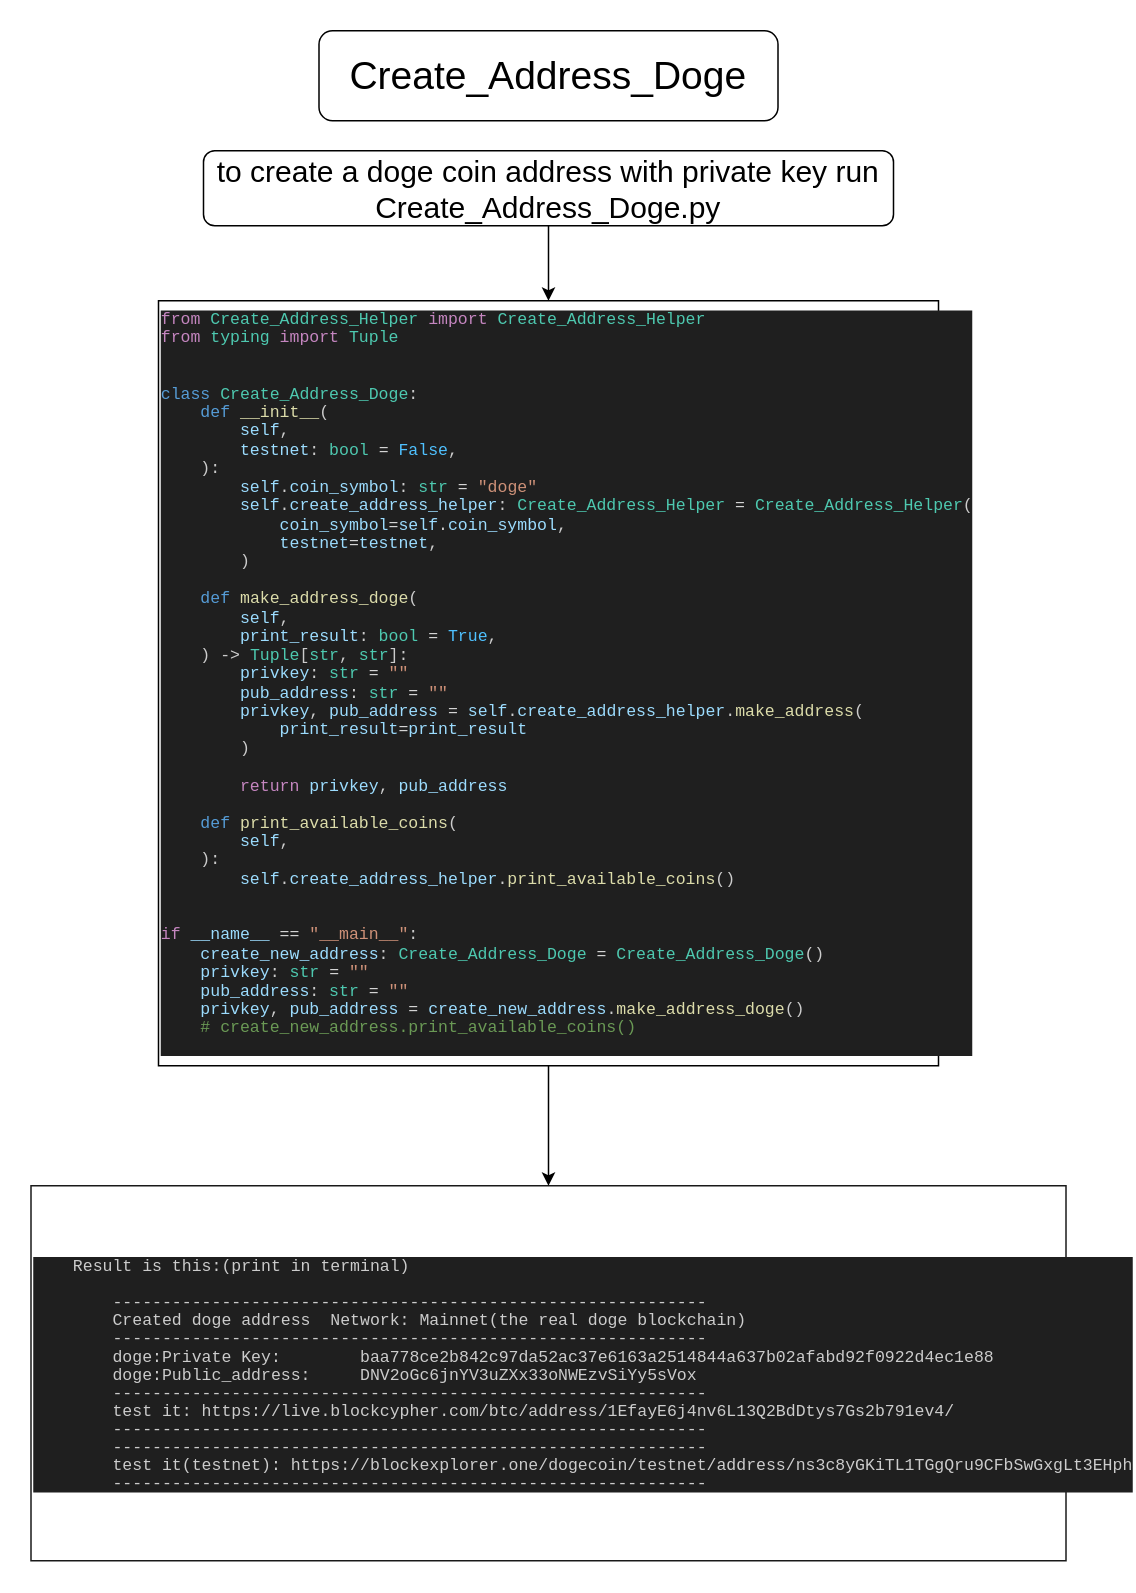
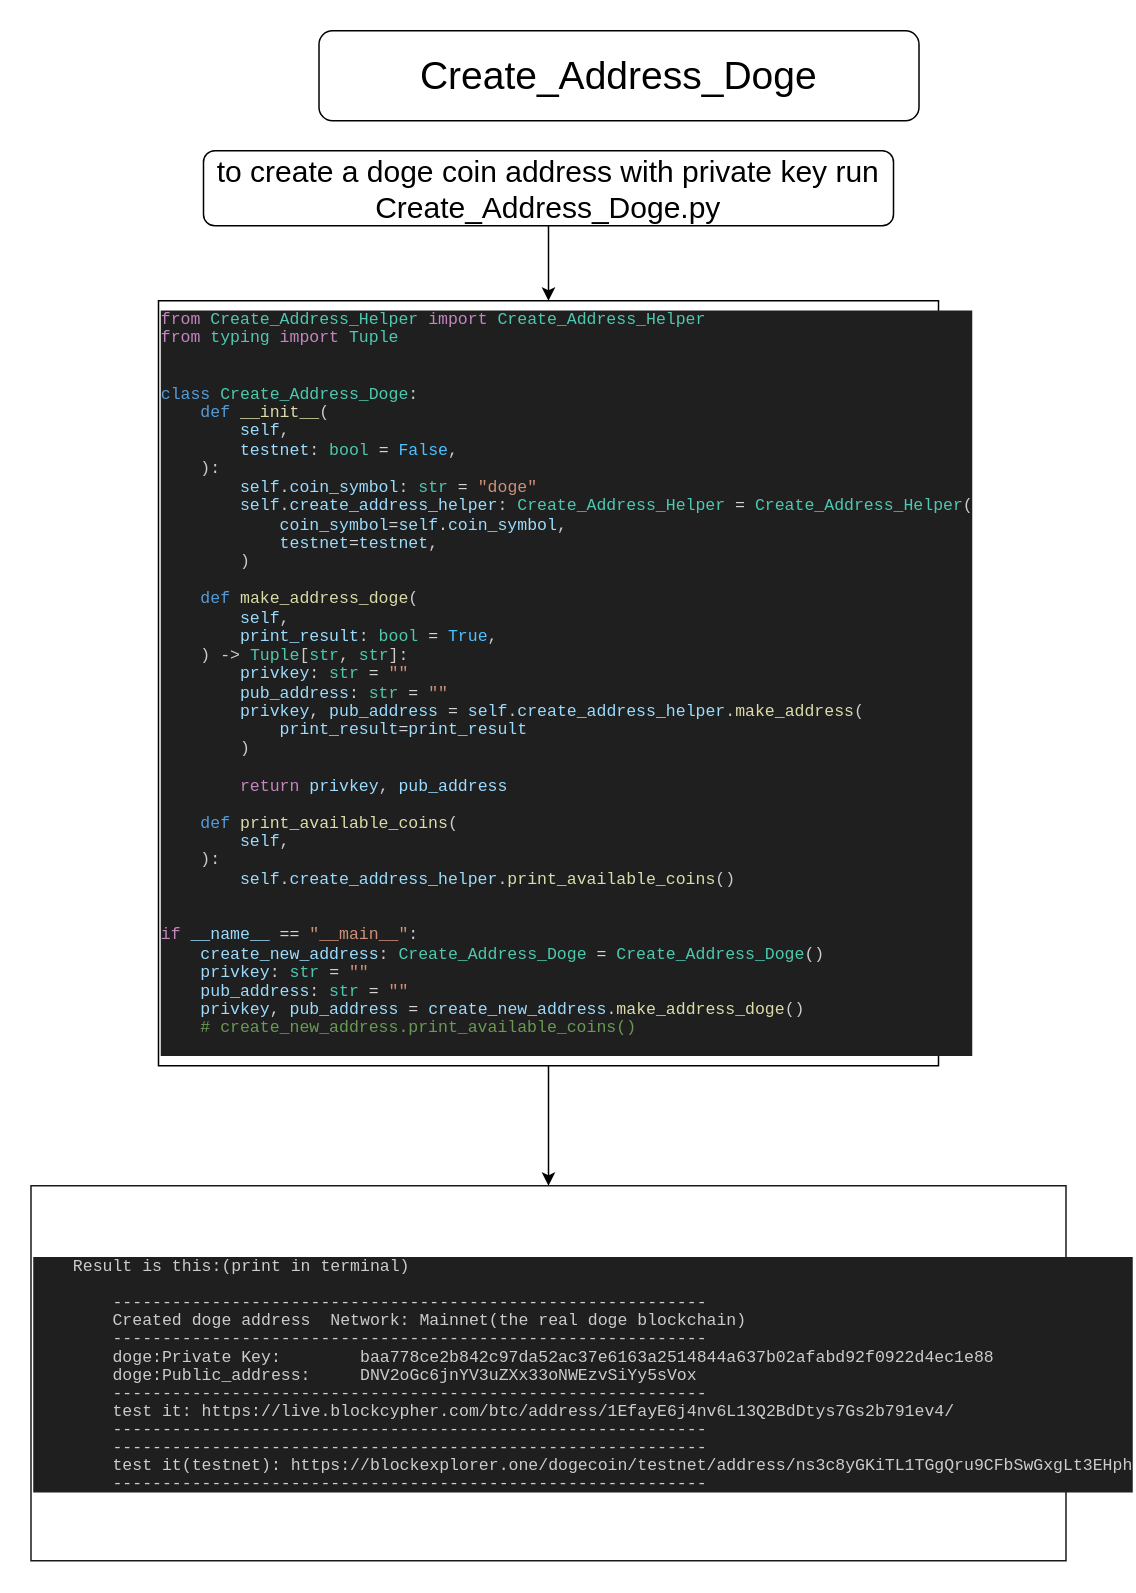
(548, 76) -> (619, 76)
